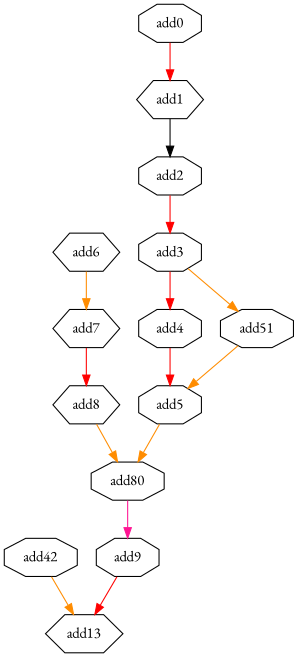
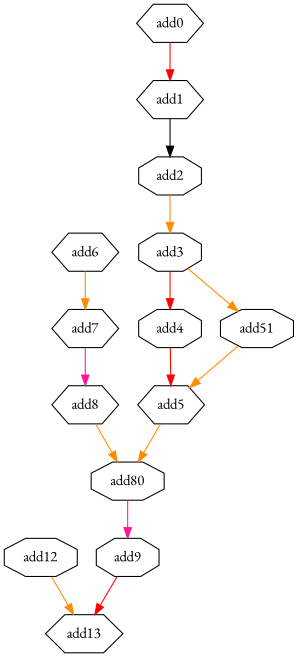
(170, 23) -> (170, 23)
(170, 209) -> (170, 209)
(86, 361) -> (85, 361)
(170, 405) -> (171, 405)
(41, 557) -> (41, 557)
